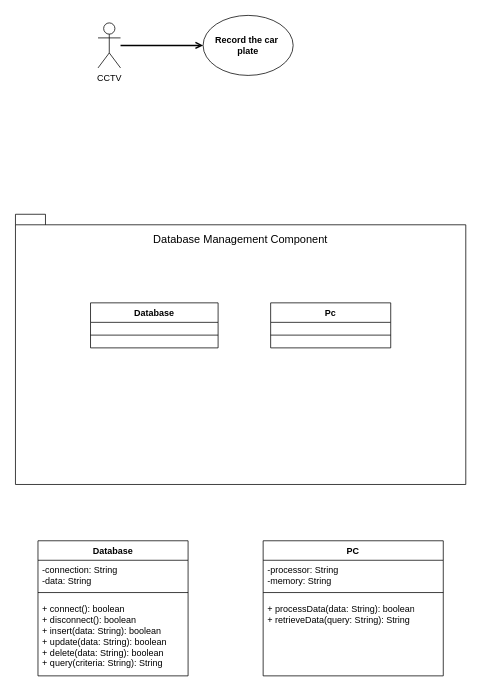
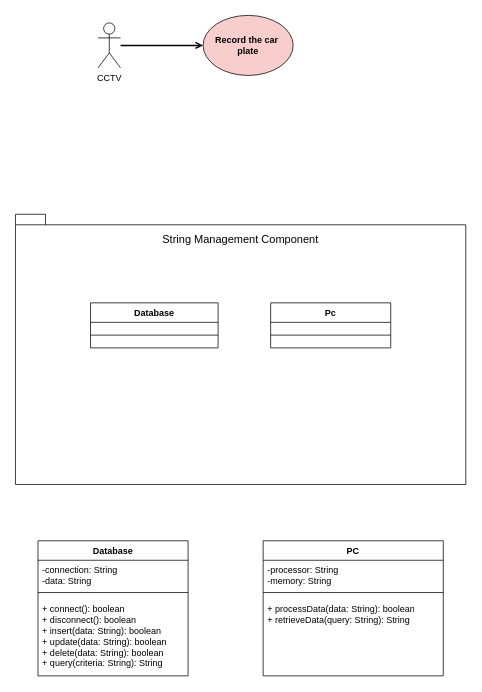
(248, 45) -> (248, 45)
(240, 353) -> (240, 353)
